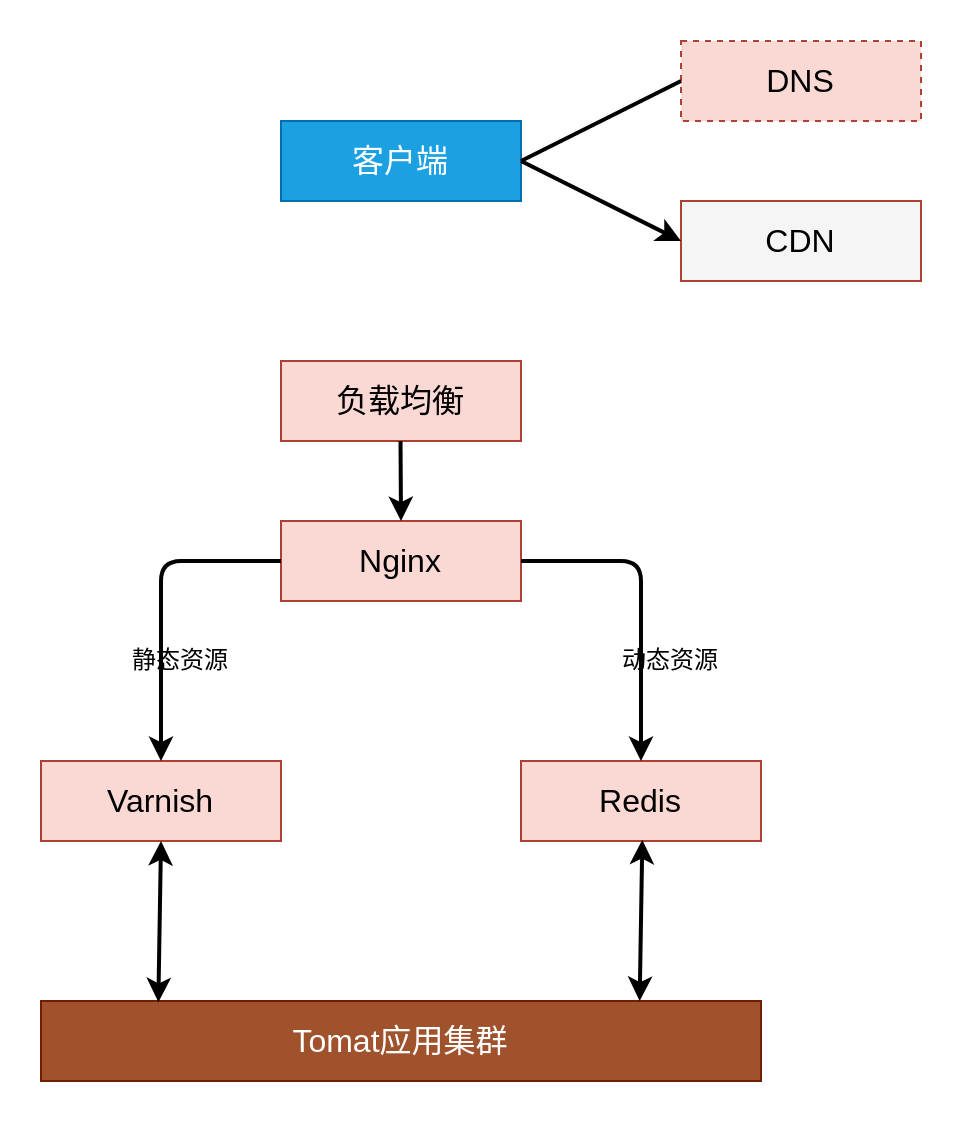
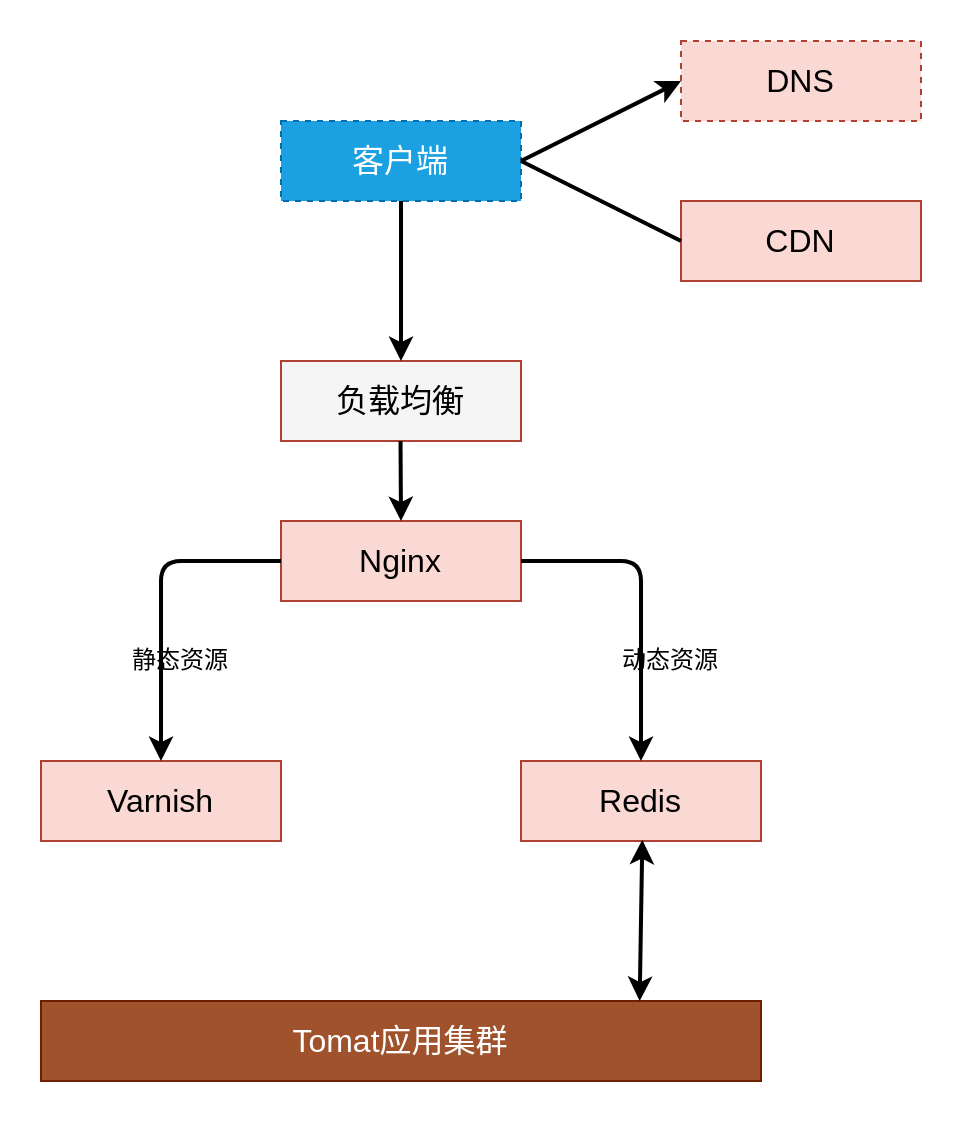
(671, 86) -> (664, 90)
(401, 161) -> (401, 161)
(664, 232) -> (671, 236)
(801, 241) -> (801, 241)
none -> (401, 272)
(401, 401) -> (401, 401)
(160, 922) -> none
